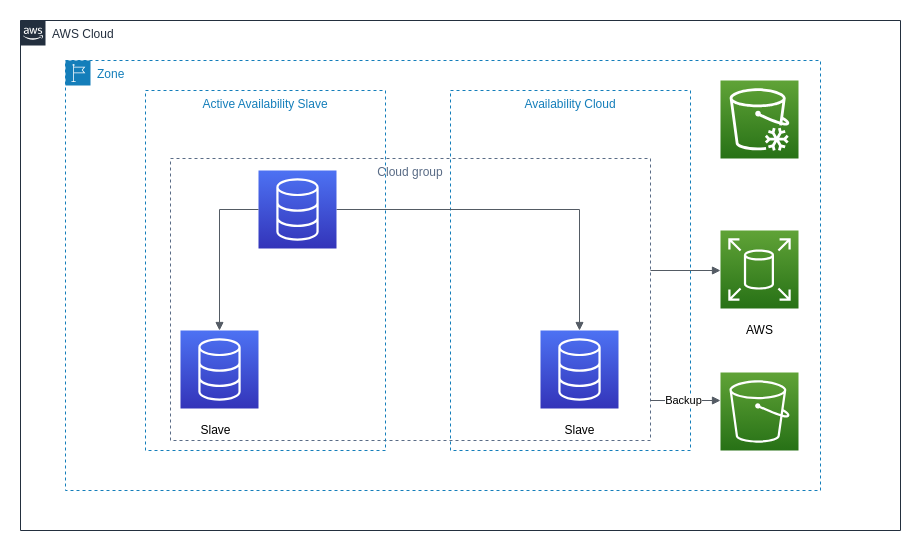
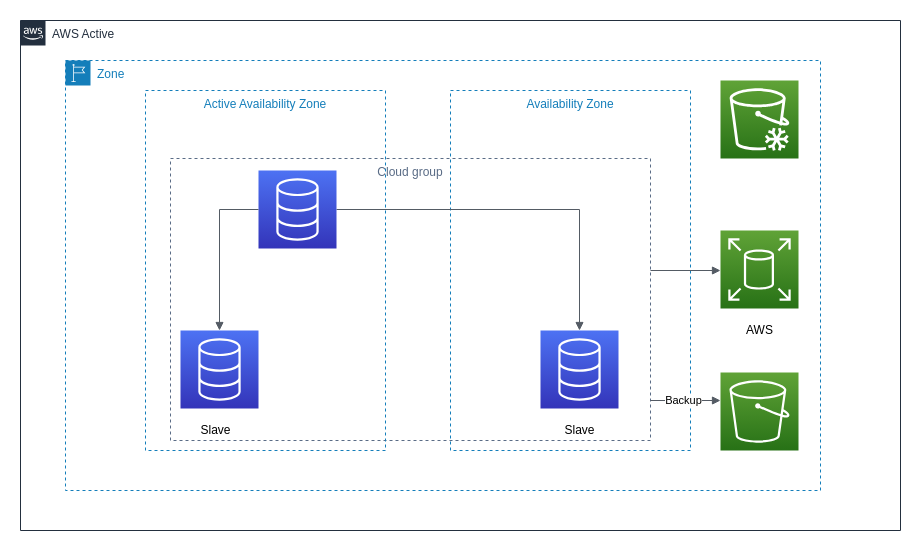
(80, 35) -> (83, 35)
(265, 104) -> (265, 104)
(570, 104) -> (570, 104)
